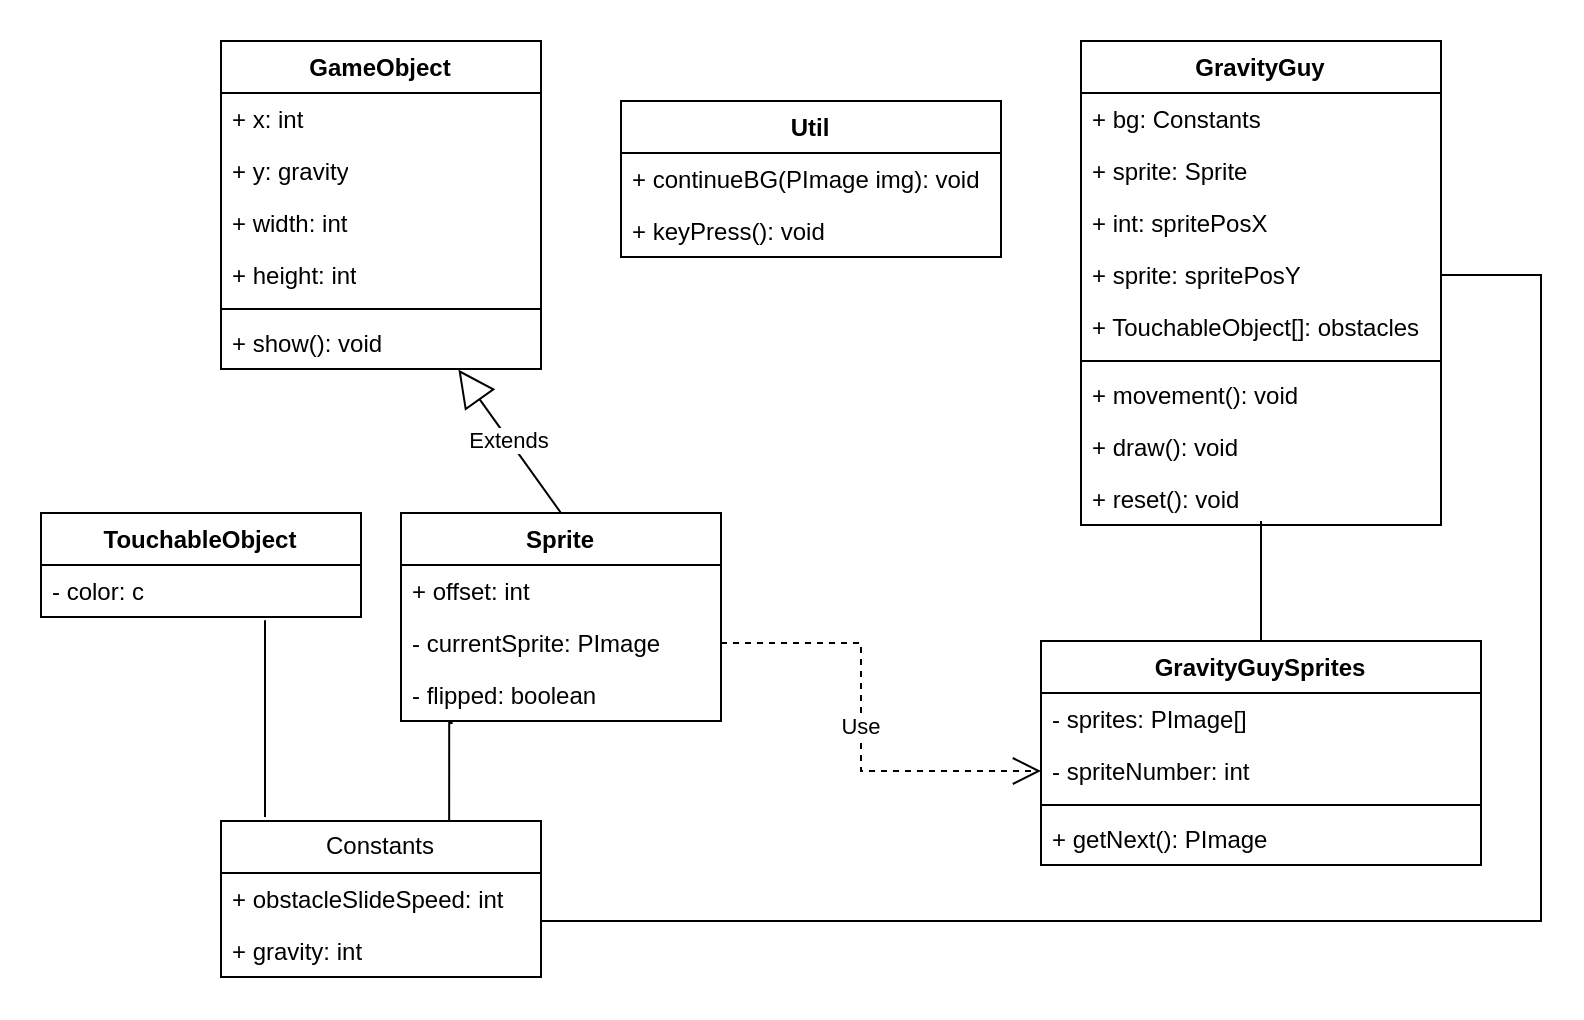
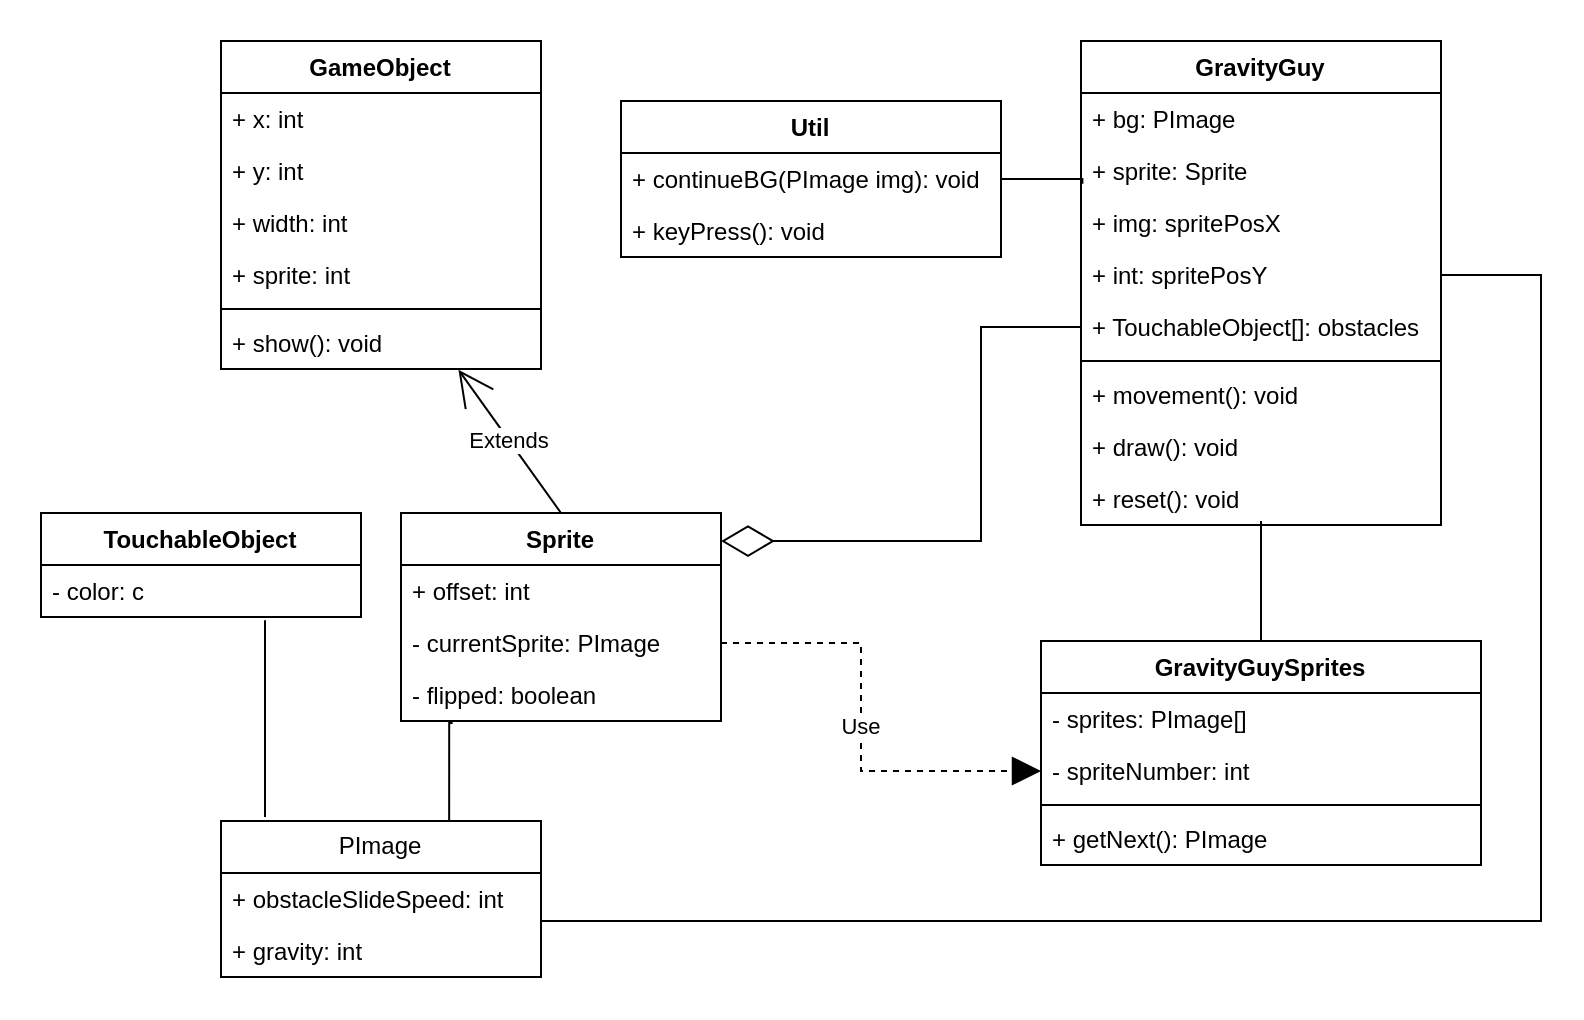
(1184, 121) -> (1164, 121)
(301, 173) -> (274, 173)
none -> (1041, 179)
(1192, 225) -> (1192, 225)
(305, 277) -> (305, 277)
(1212, 277) -> (1192, 277)
(480, 400) -> (471, 387)
none -> (981, 489)
(1022, 771) -> (1011, 771)
(381, 847) -> (381, 847)
